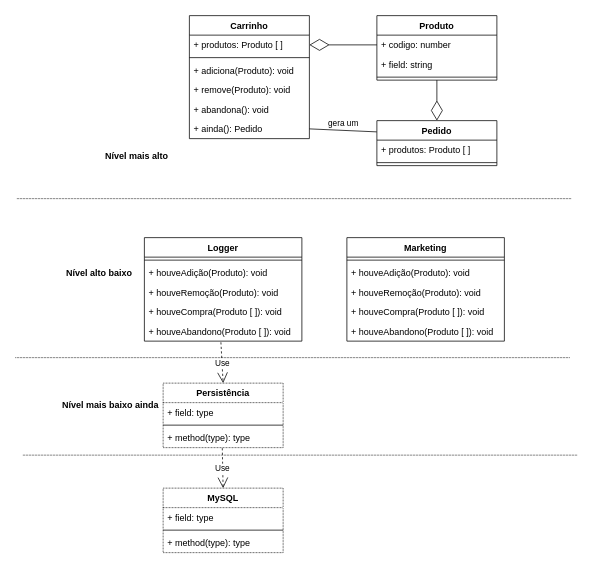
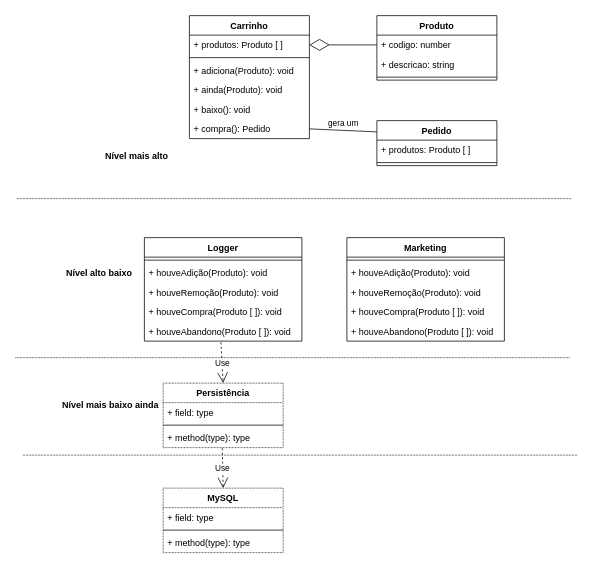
(412, 65) -> (423, 65)
(247, 90) -> (243, 90)
(437, 91) -> none
(234, 110) -> (225, 110)
(230, 129) -> (234, 129)
